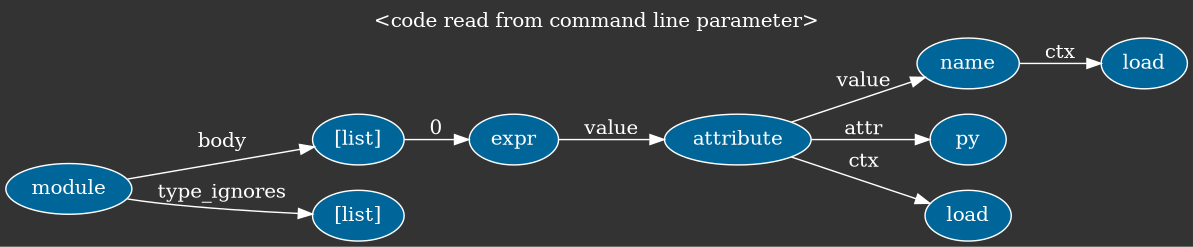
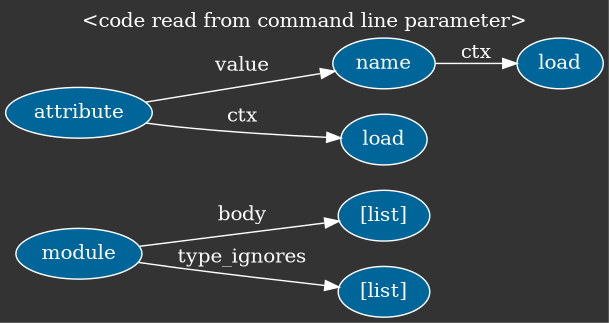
(514, 140) -> none
(968, 140) -> none
